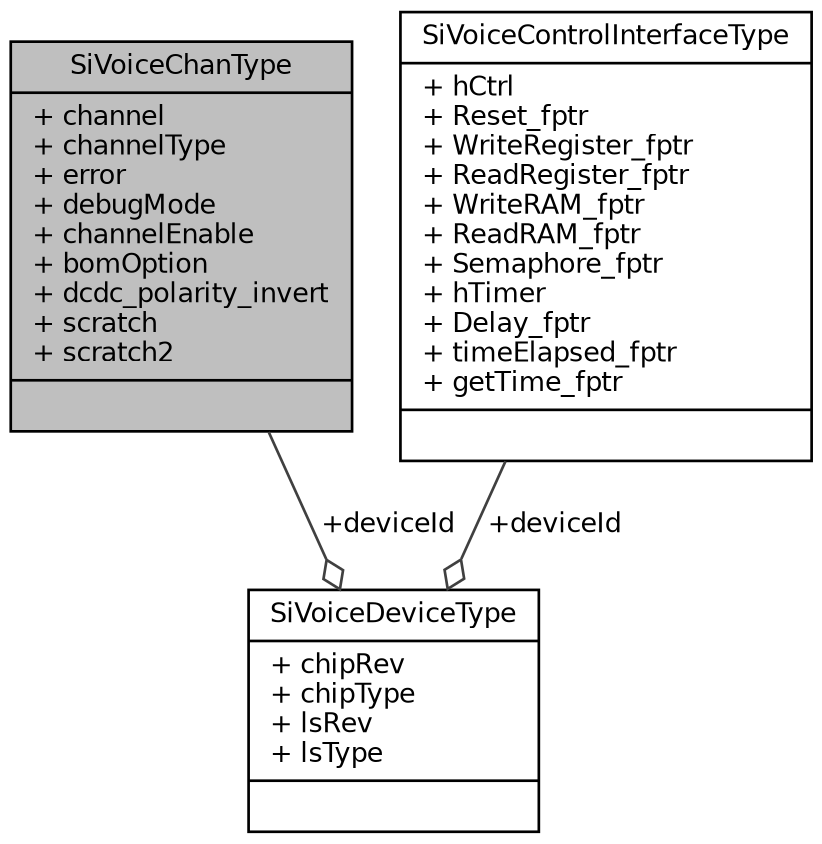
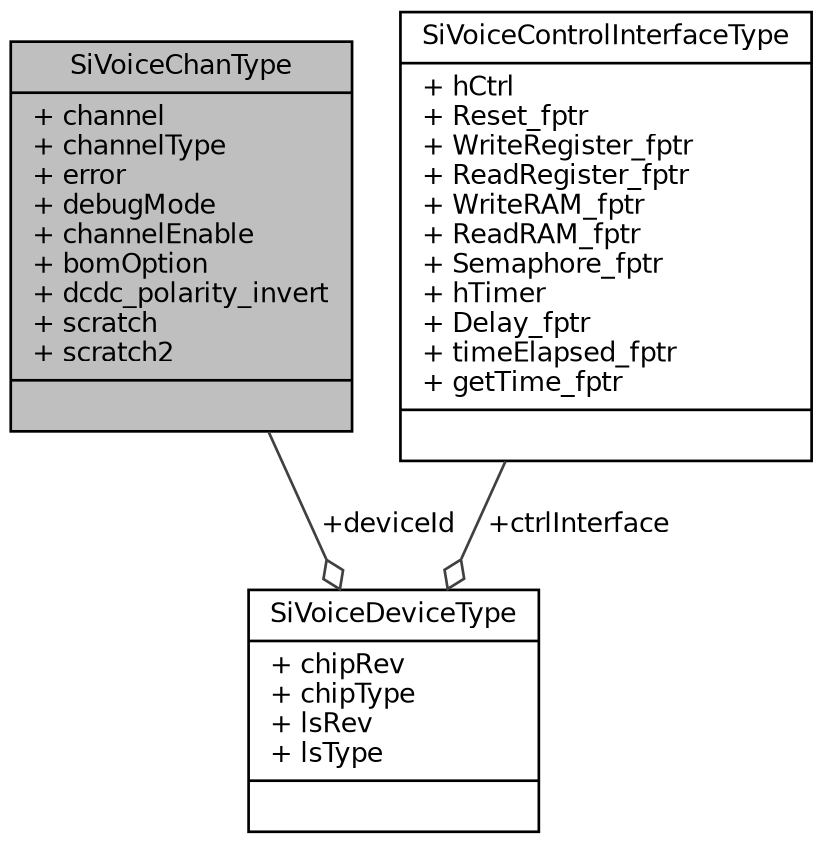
(551, 525) -> (575, 525)
